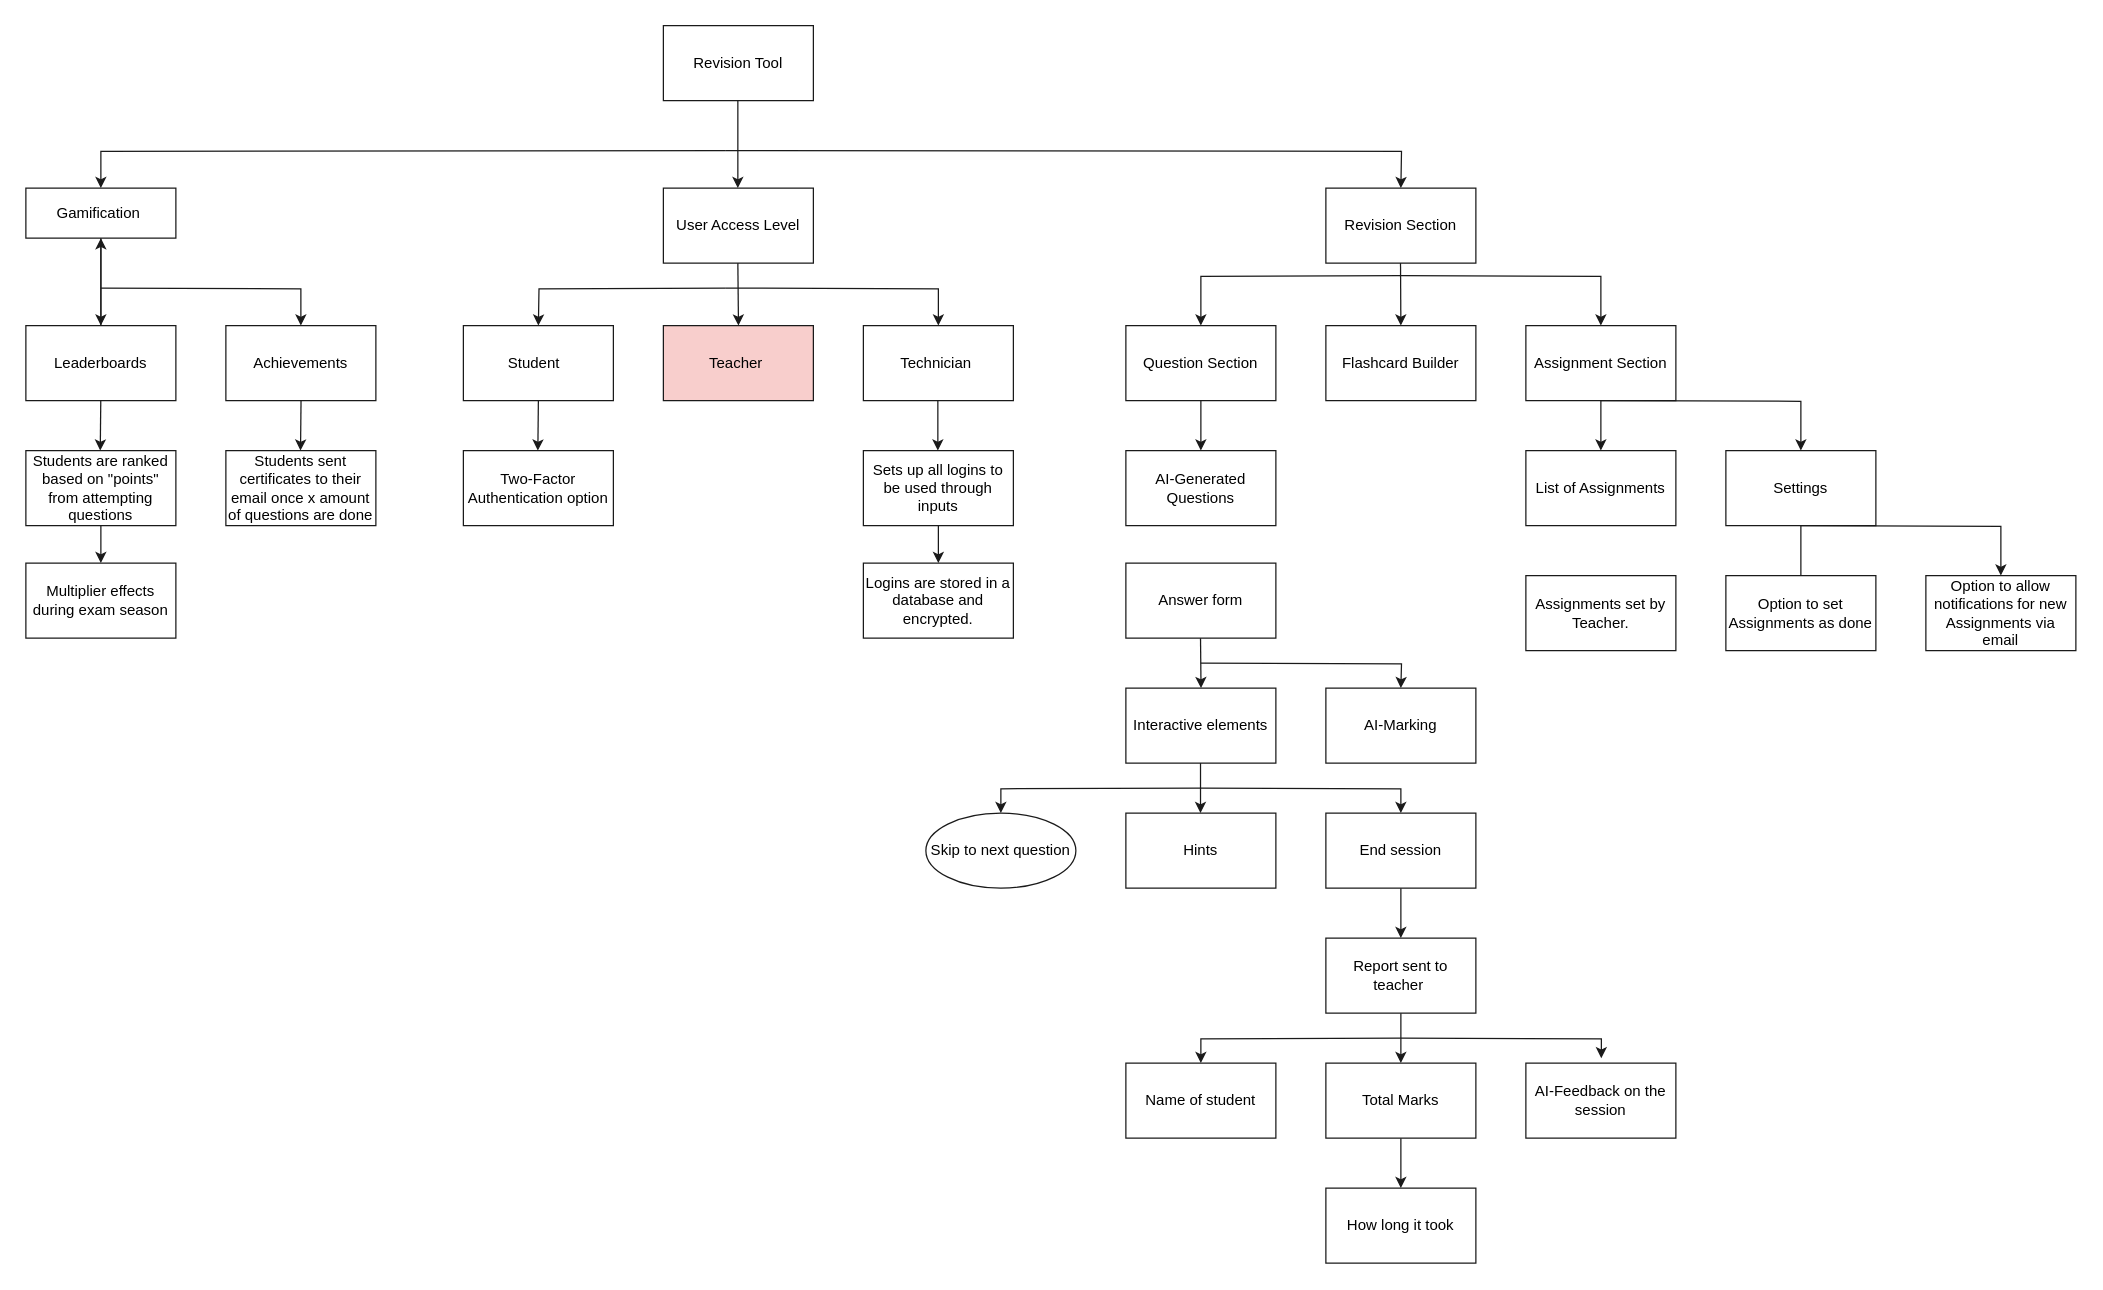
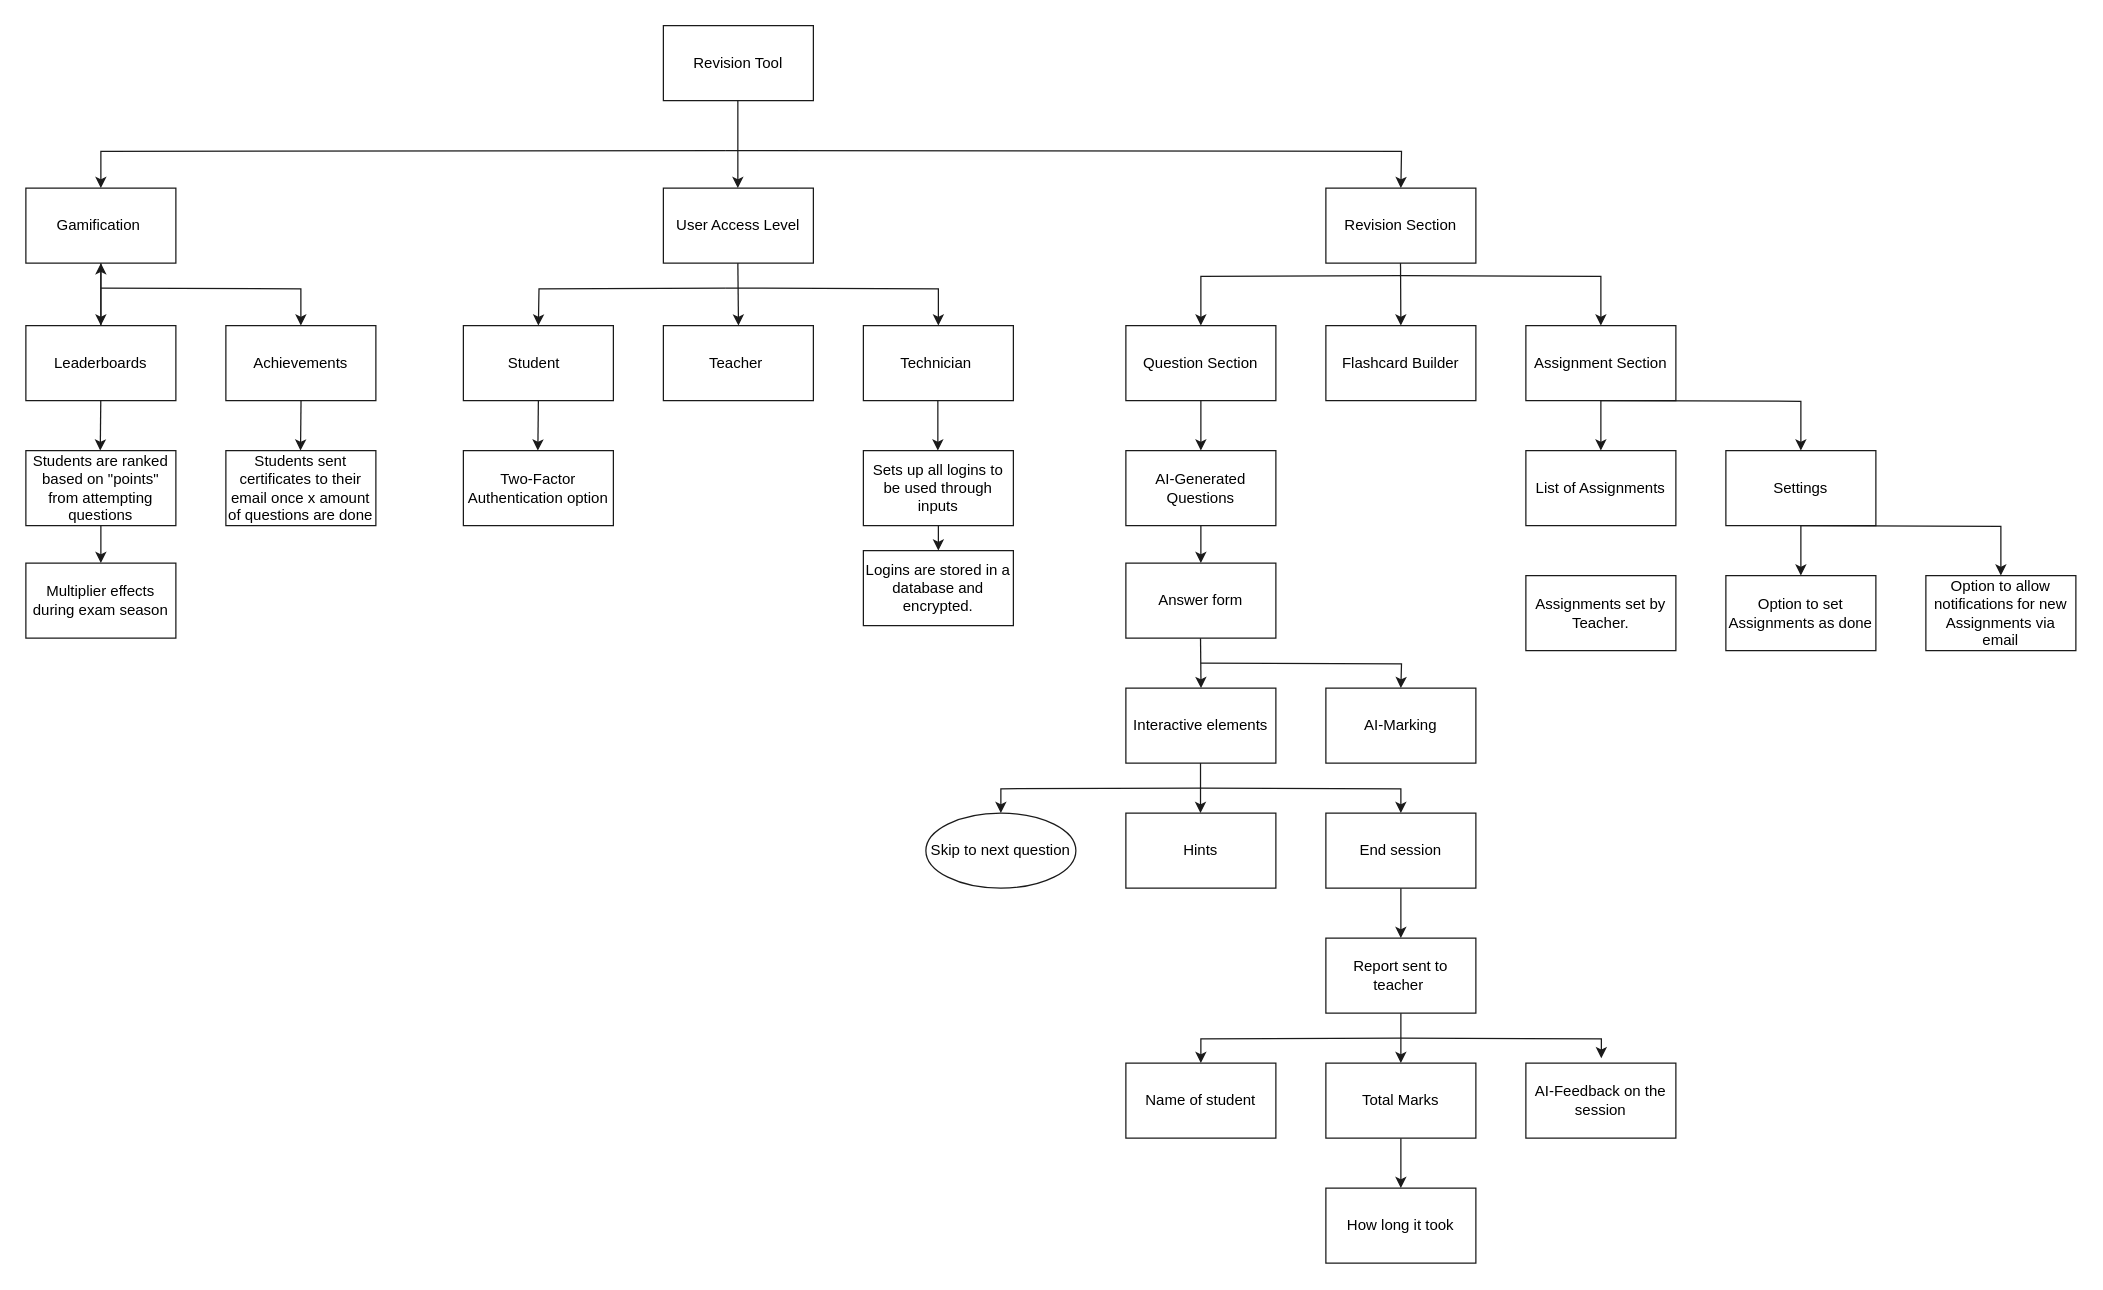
(101, 213) -> (101, 226)
(738, 363) -> (738, 363)
none -> (1201, 540)
(1801, 569) -> (1801, 566)
(938, 601) -> (938, 588)
